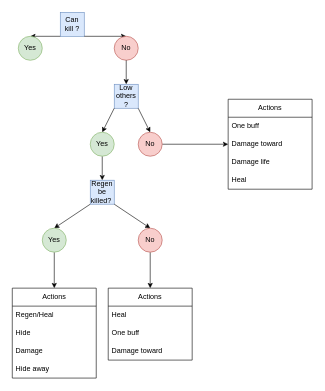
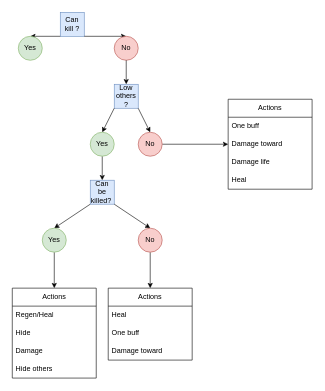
(102, 192) -> (102, 192)
(32, 369) -> (36, 369)
